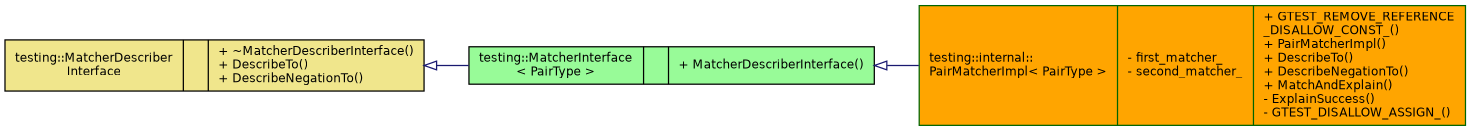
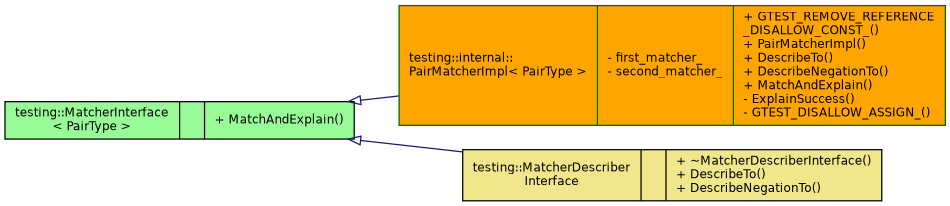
(453, 65) -> (412, 146)
(771, 65) -> (279, 120)
